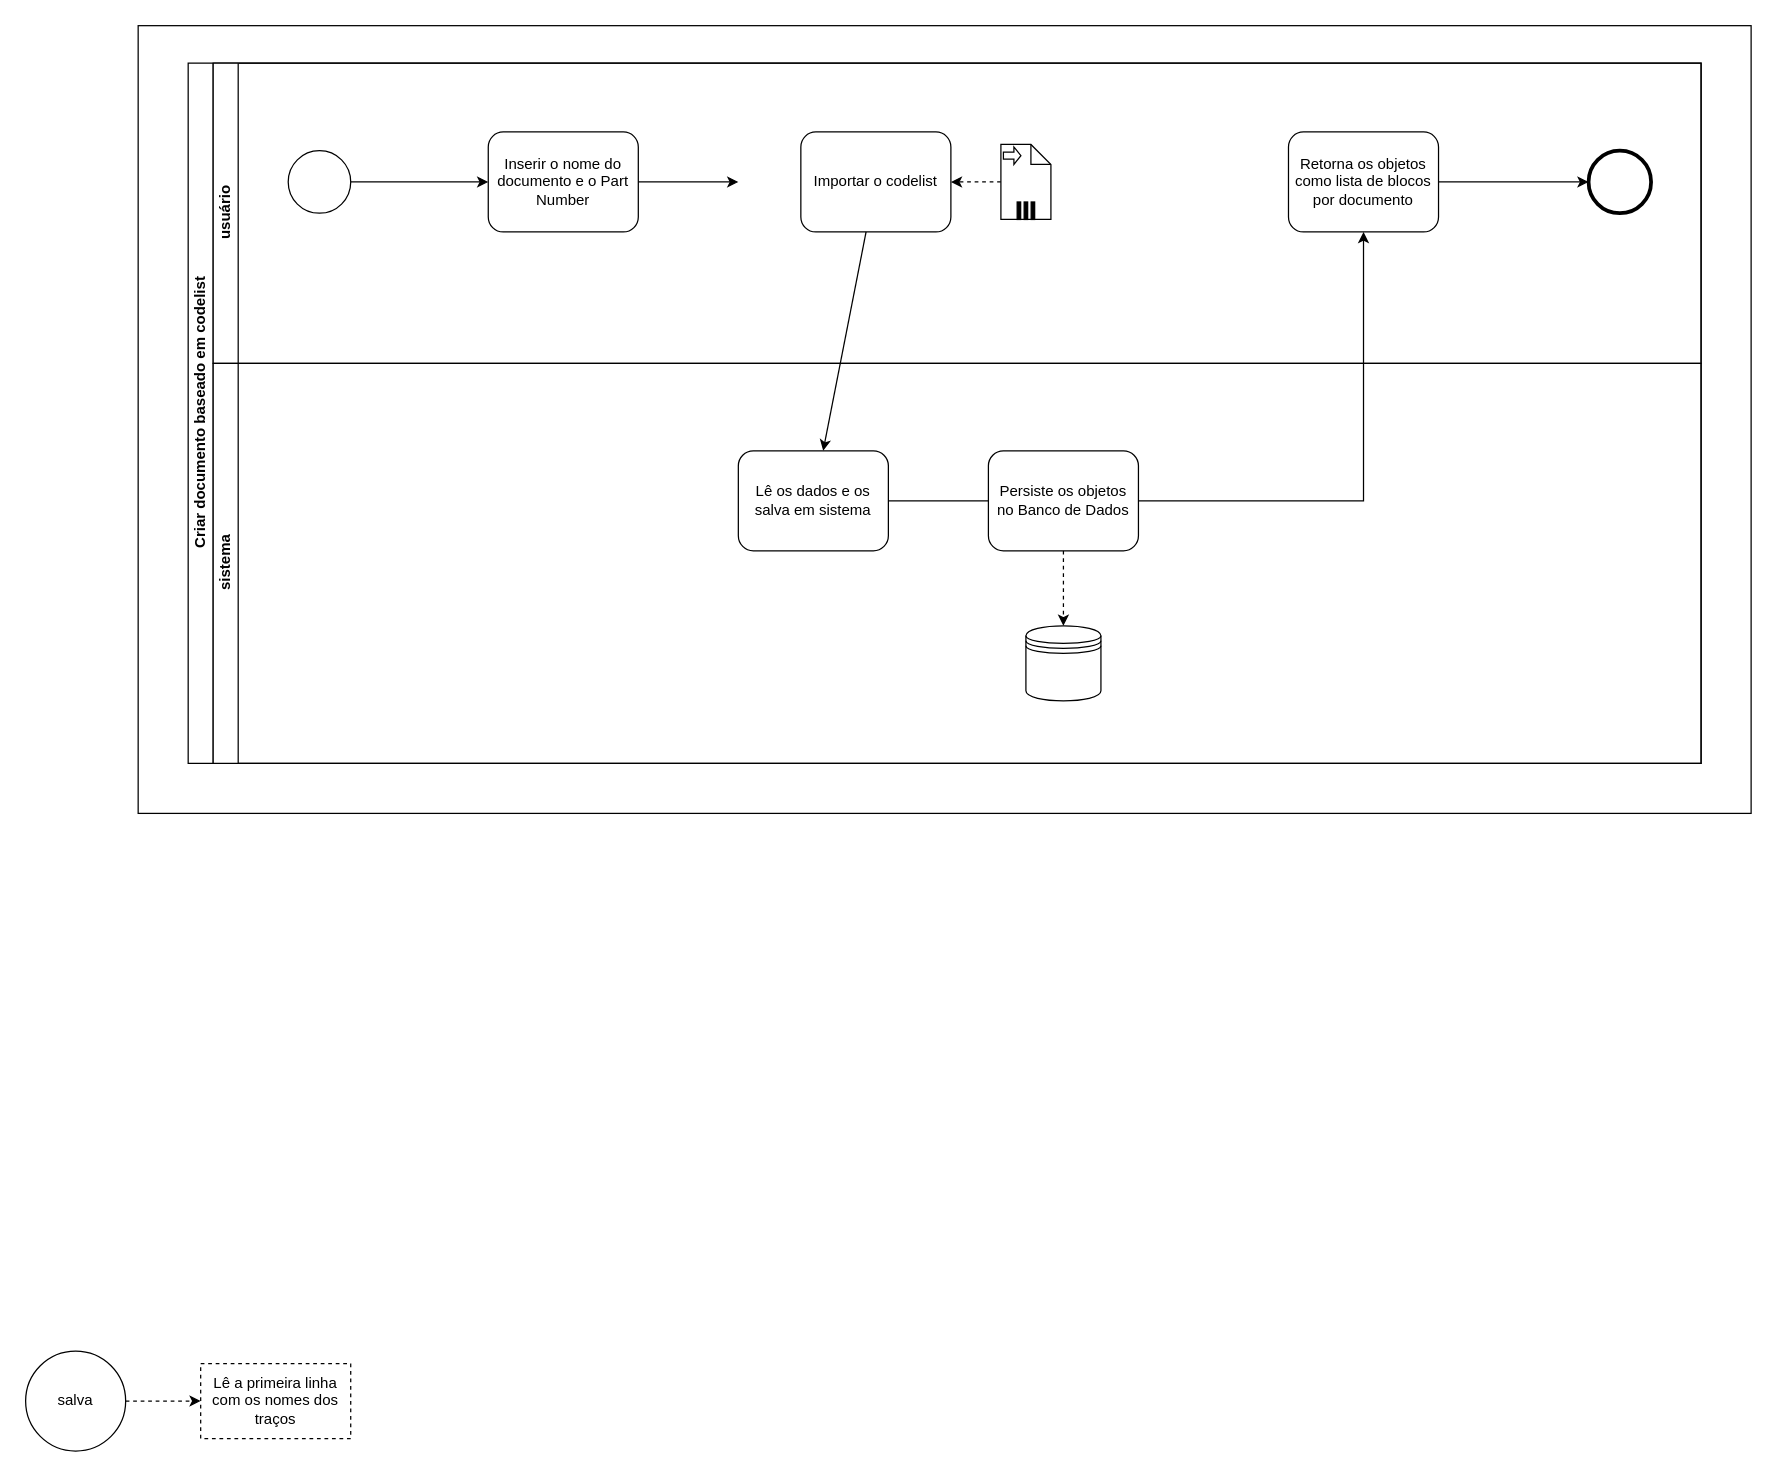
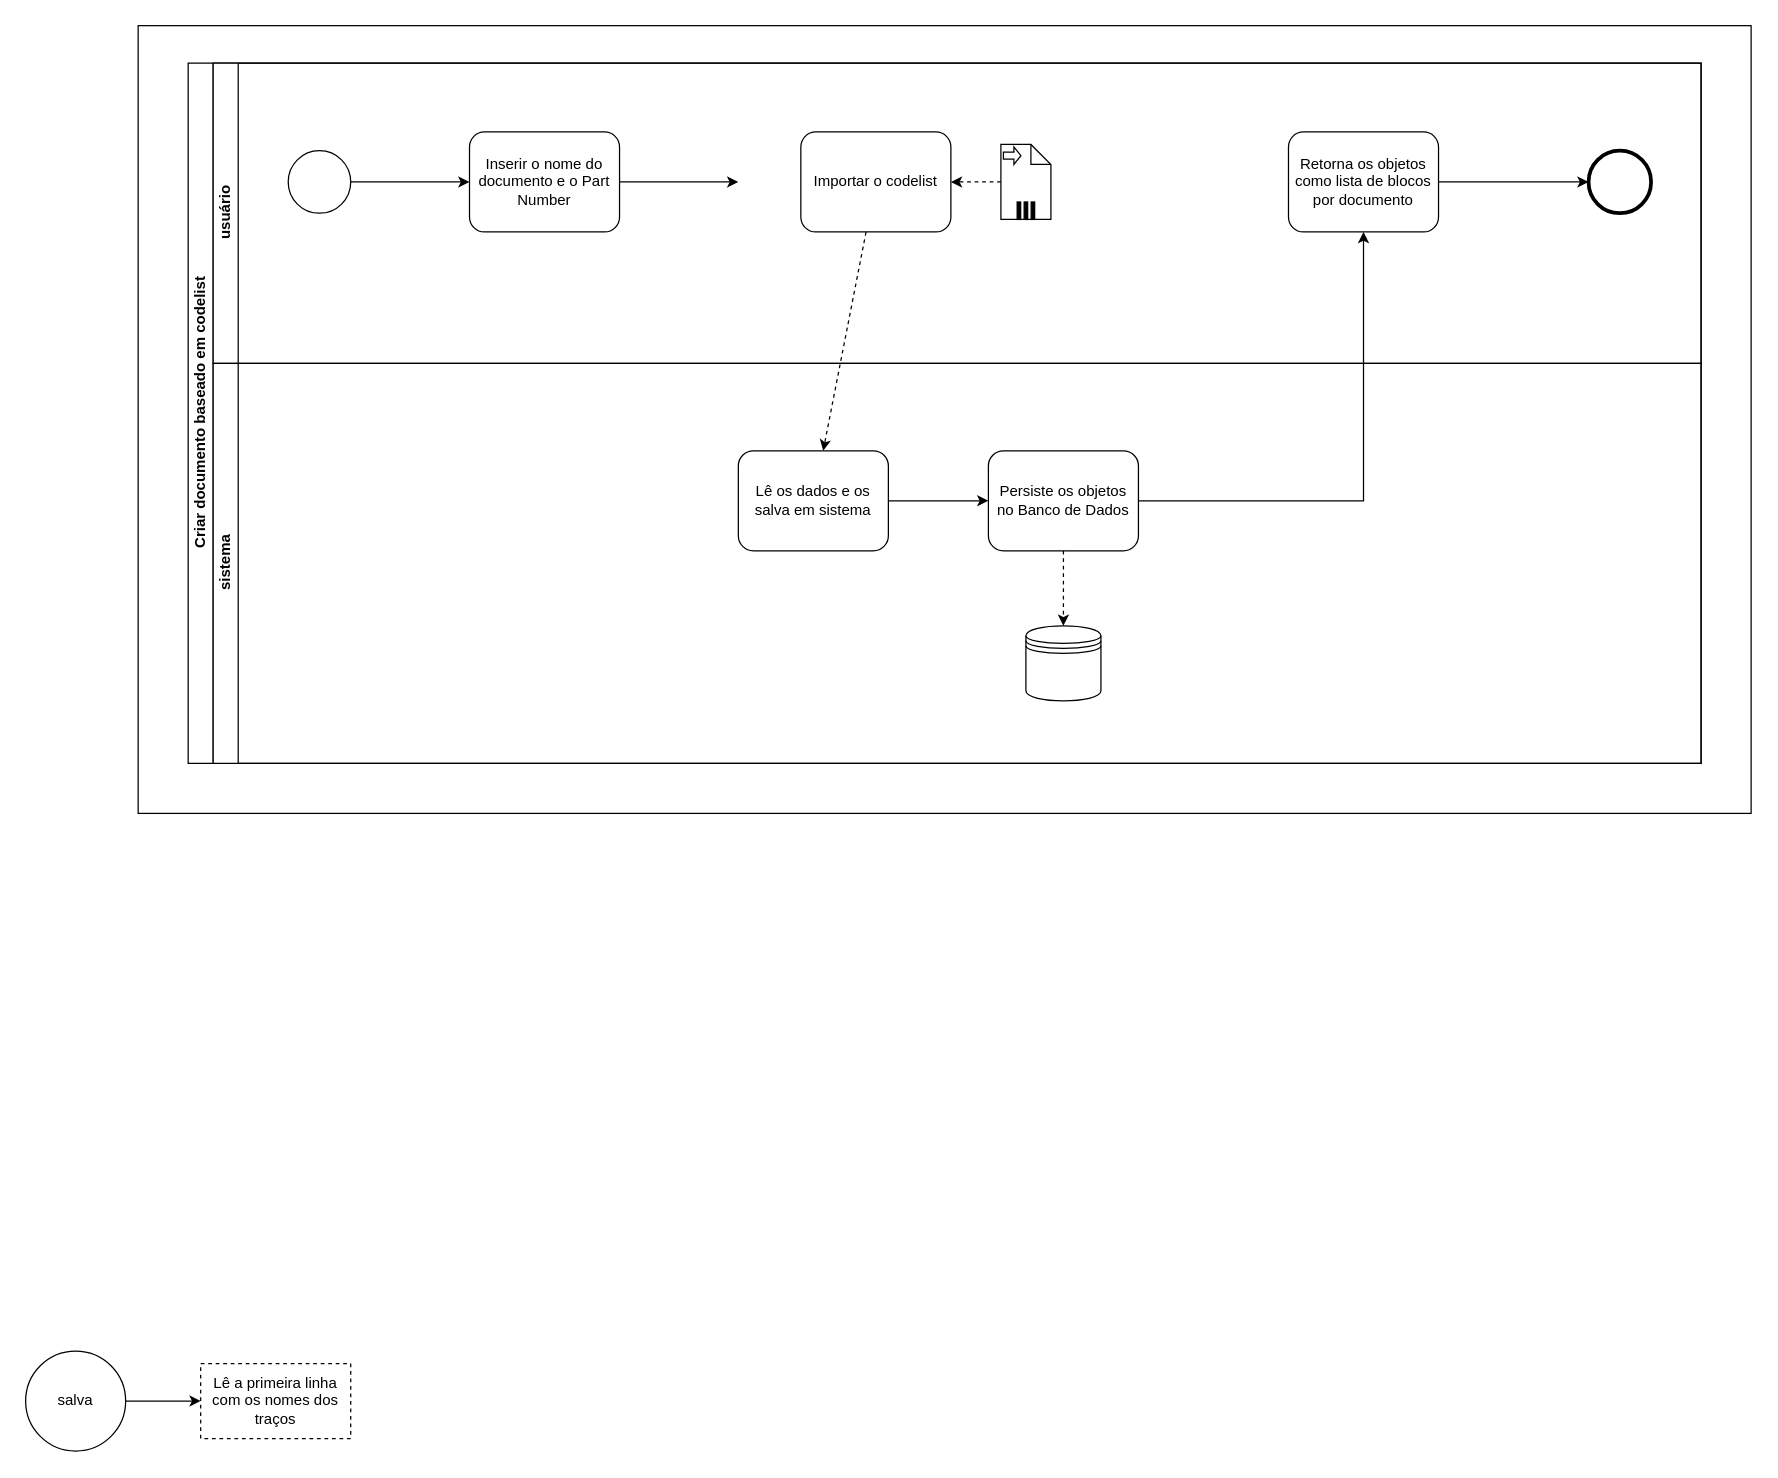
(563, 182) -> (544, 182)
(845, 336) -> (845, 336)
(981, 501) -> (978, 501)
(160, 1401) -> (160, 1401)
